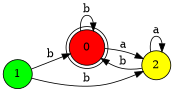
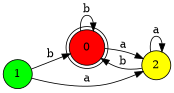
(87, 79) -> (87, 79)
